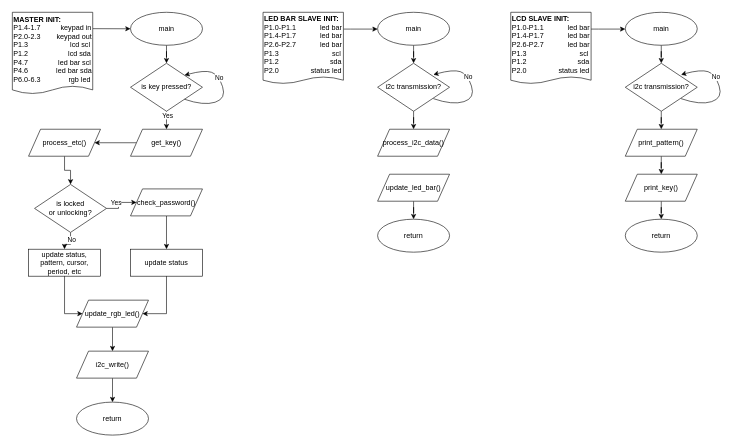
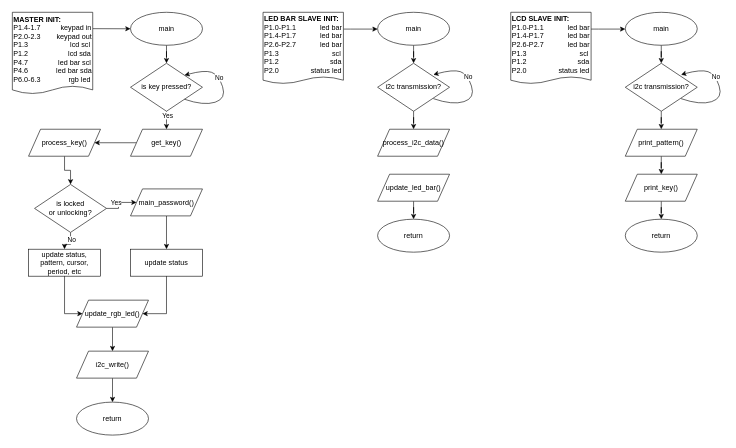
(65, 143) -> (65, 143)
(167, 203) -> (167, 203)
